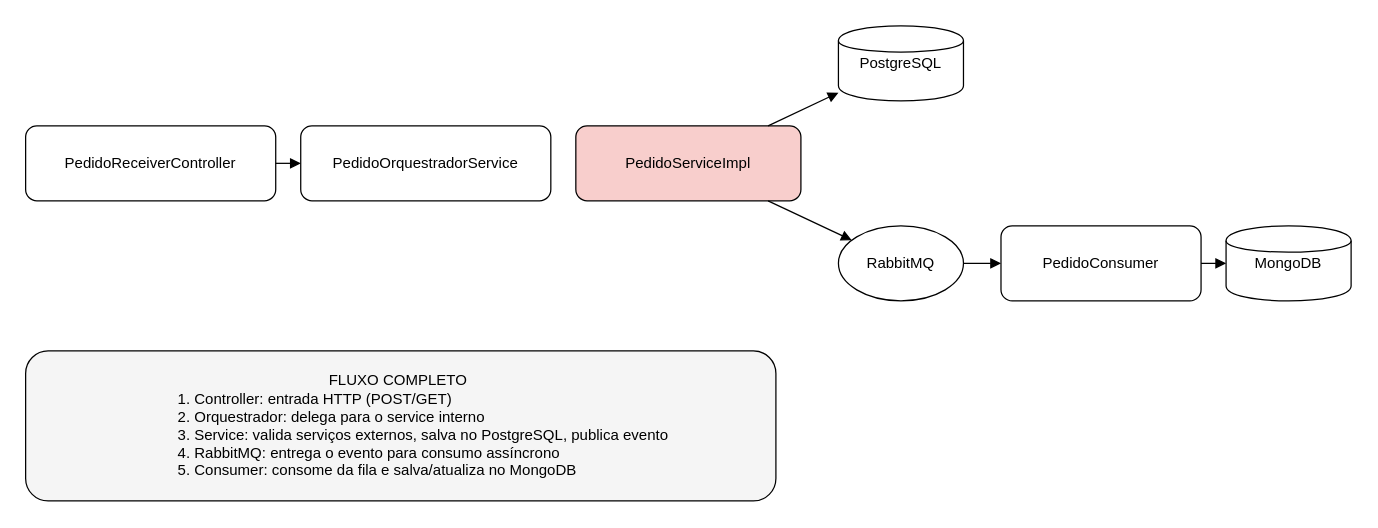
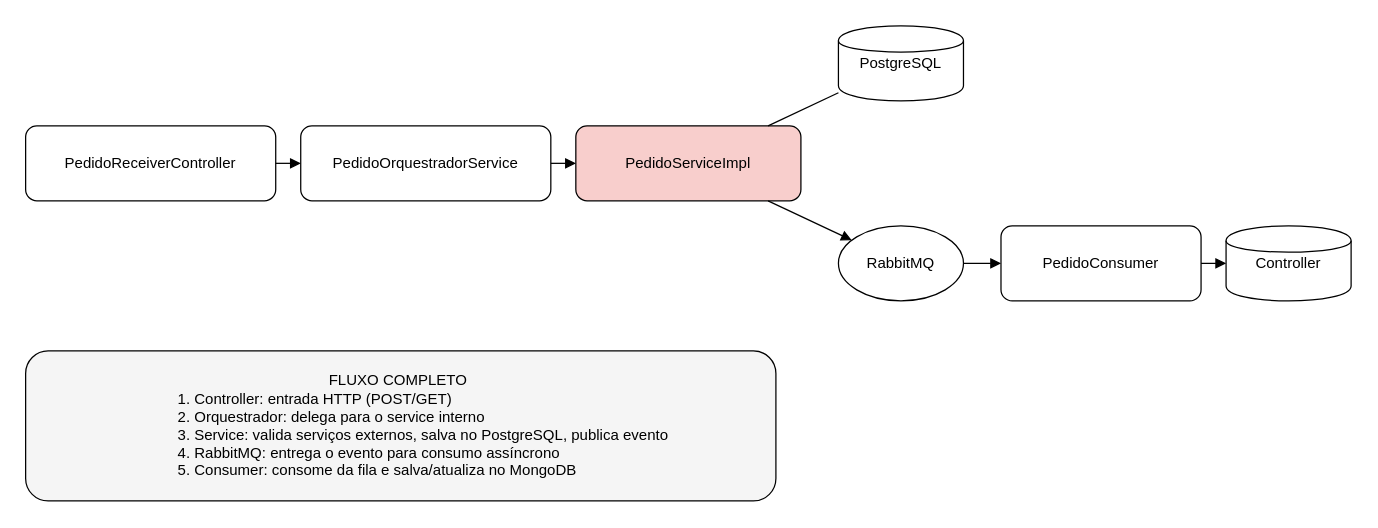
(827, 98) -> (832, 96)
none -> (558, 163)
(1288, 263) -> (1288, 263)
